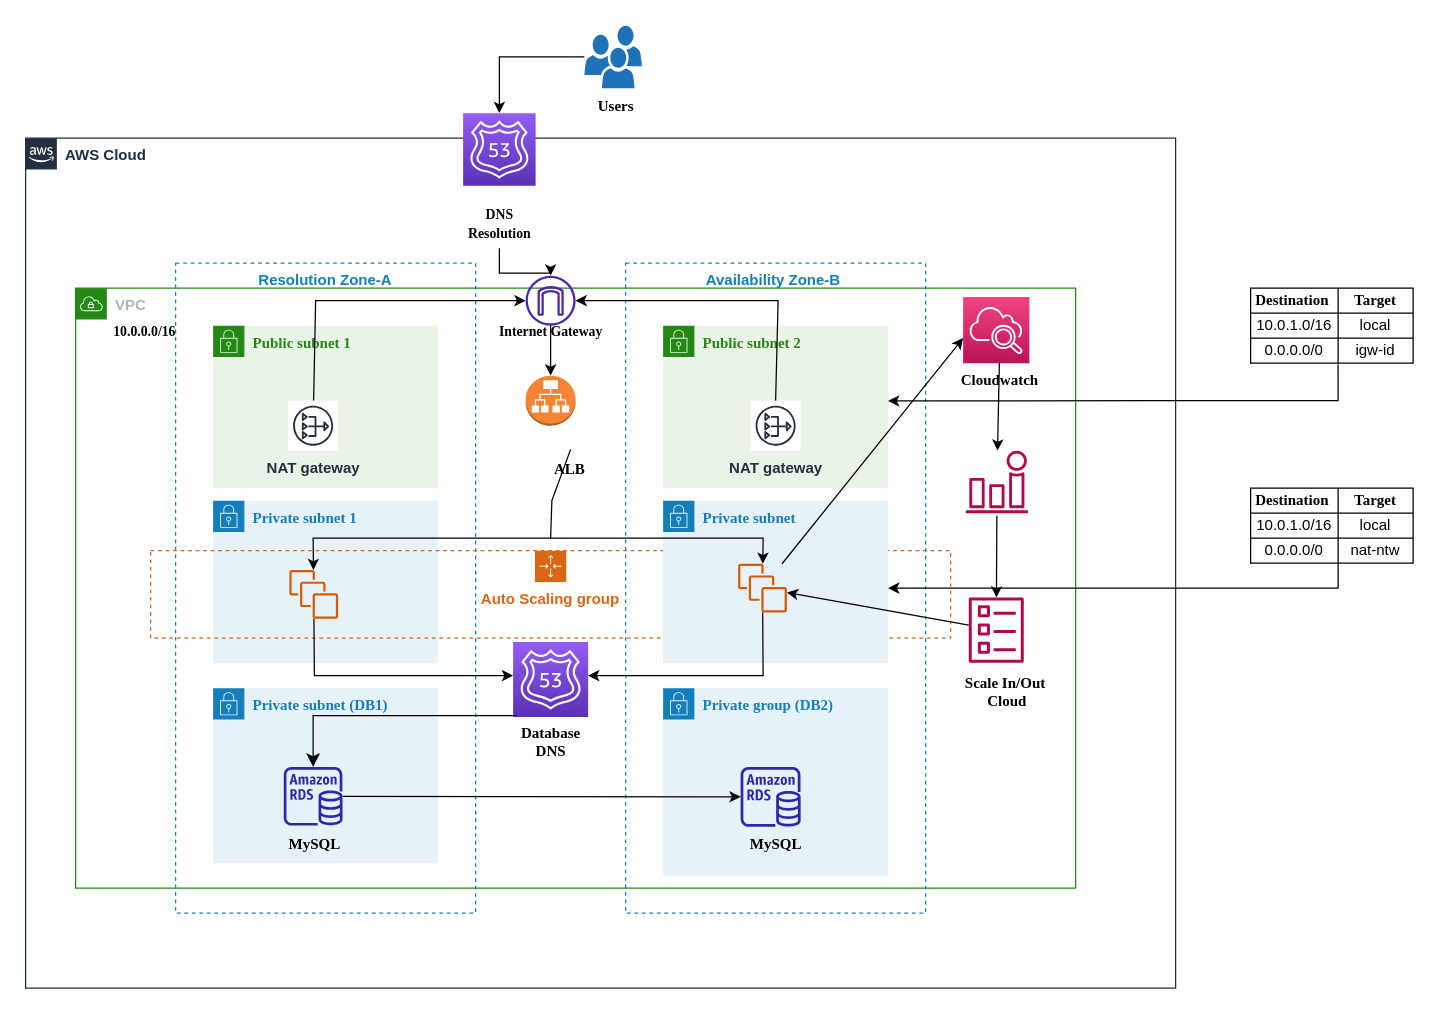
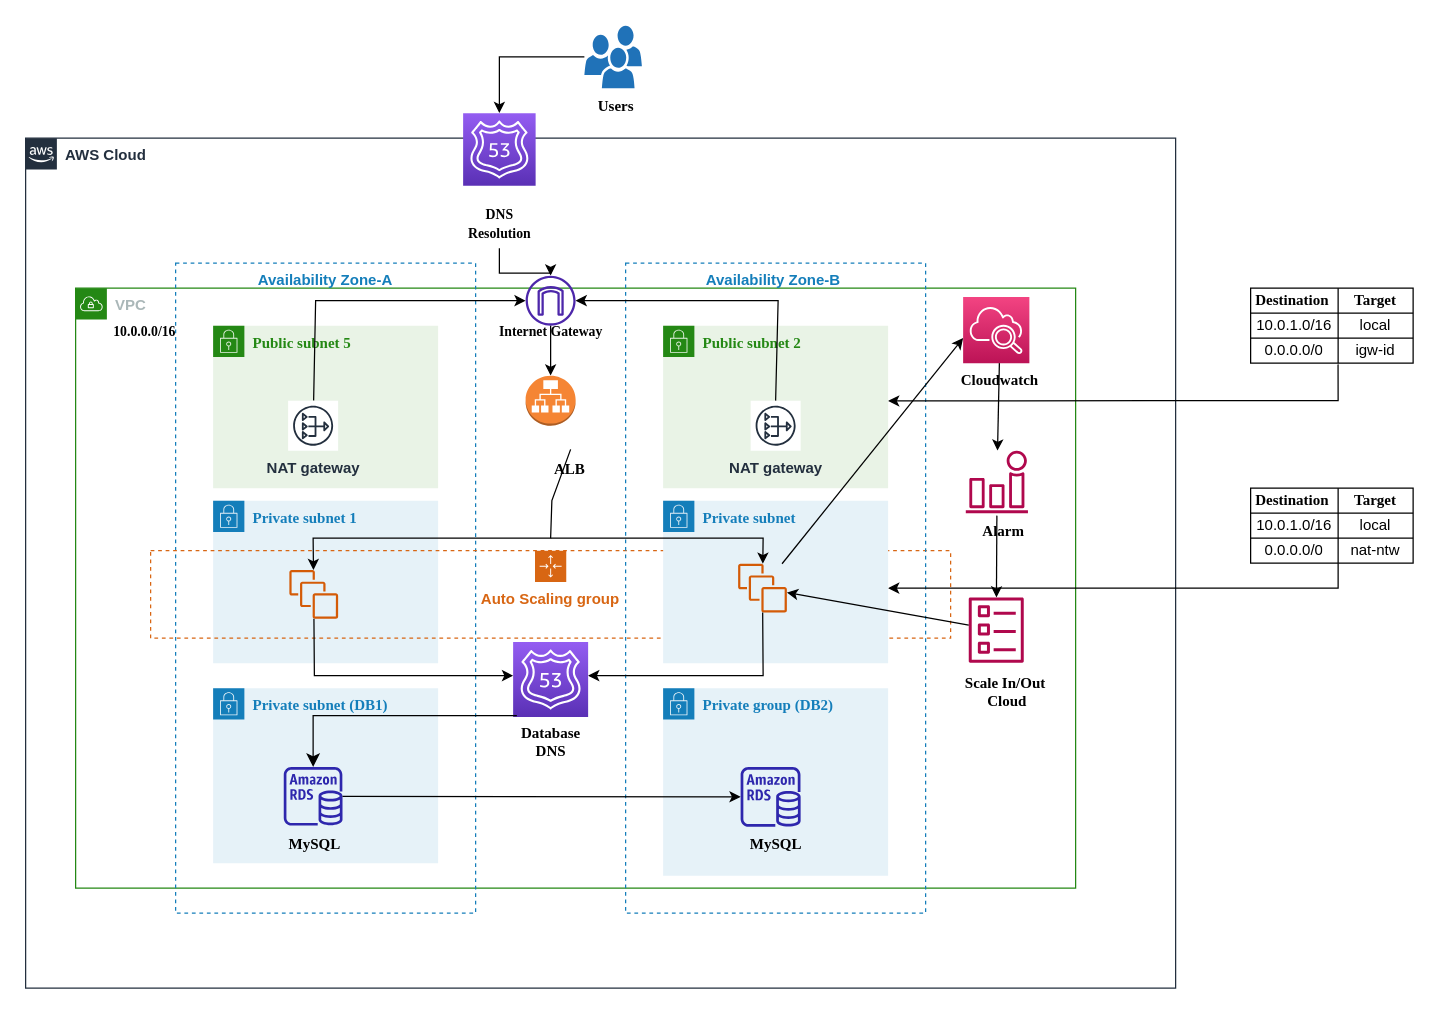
(326, 281) -> (326, 281)
(308, 343) -> (308, 343)
none -> (1003, 532)
